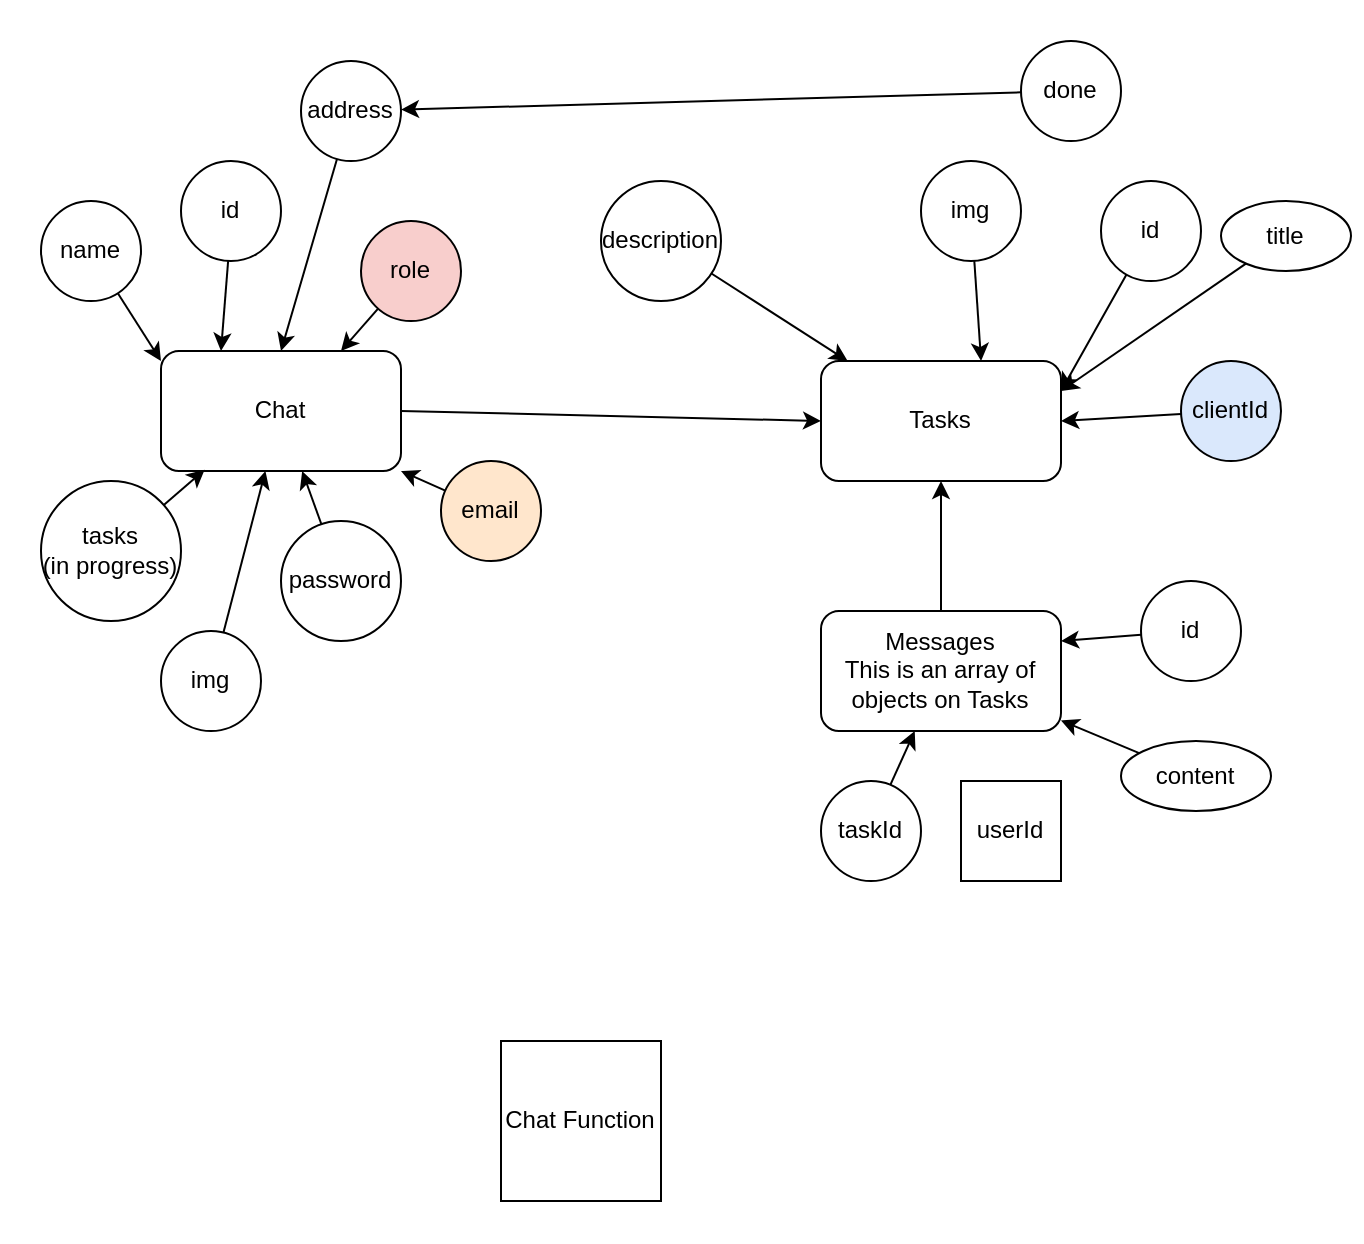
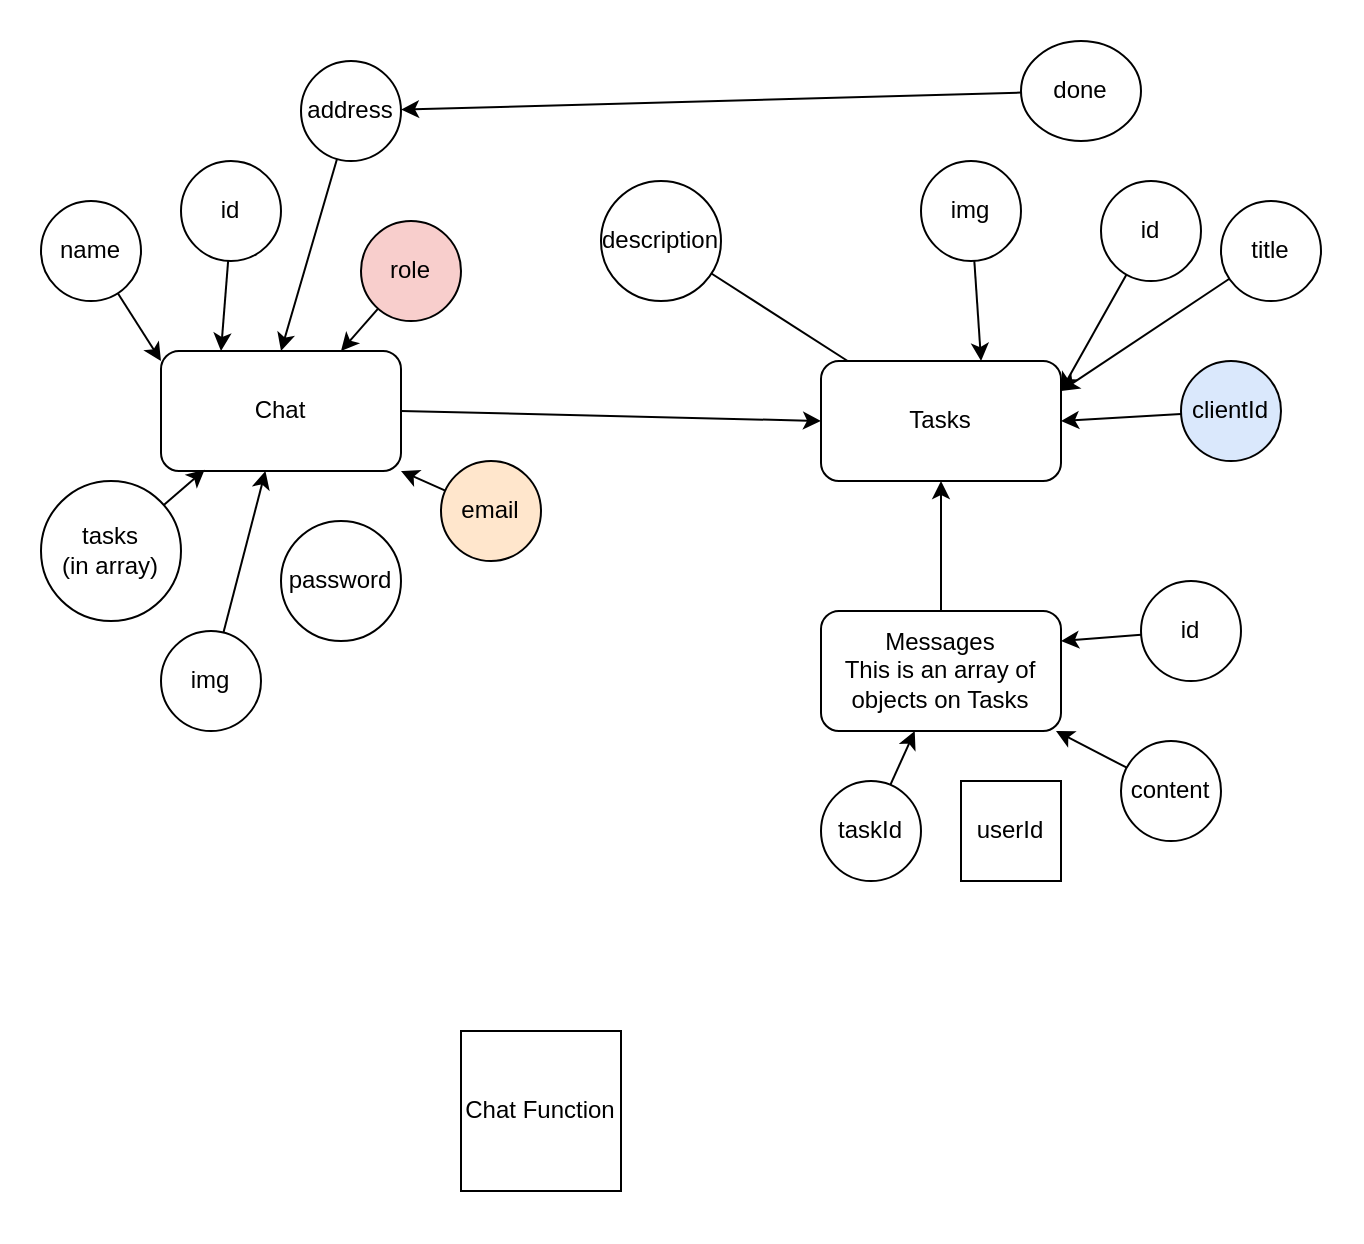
(1071, 91) -> (1081, 91)
(1286, 236) -> (1271, 251)
(835, 353) -> (840, 356)
(314, 504) -> none
(111, 551) -> (111, 551)
(1196, 776) -> (1171, 791)
(581, 1121) -> (541, 1111)
